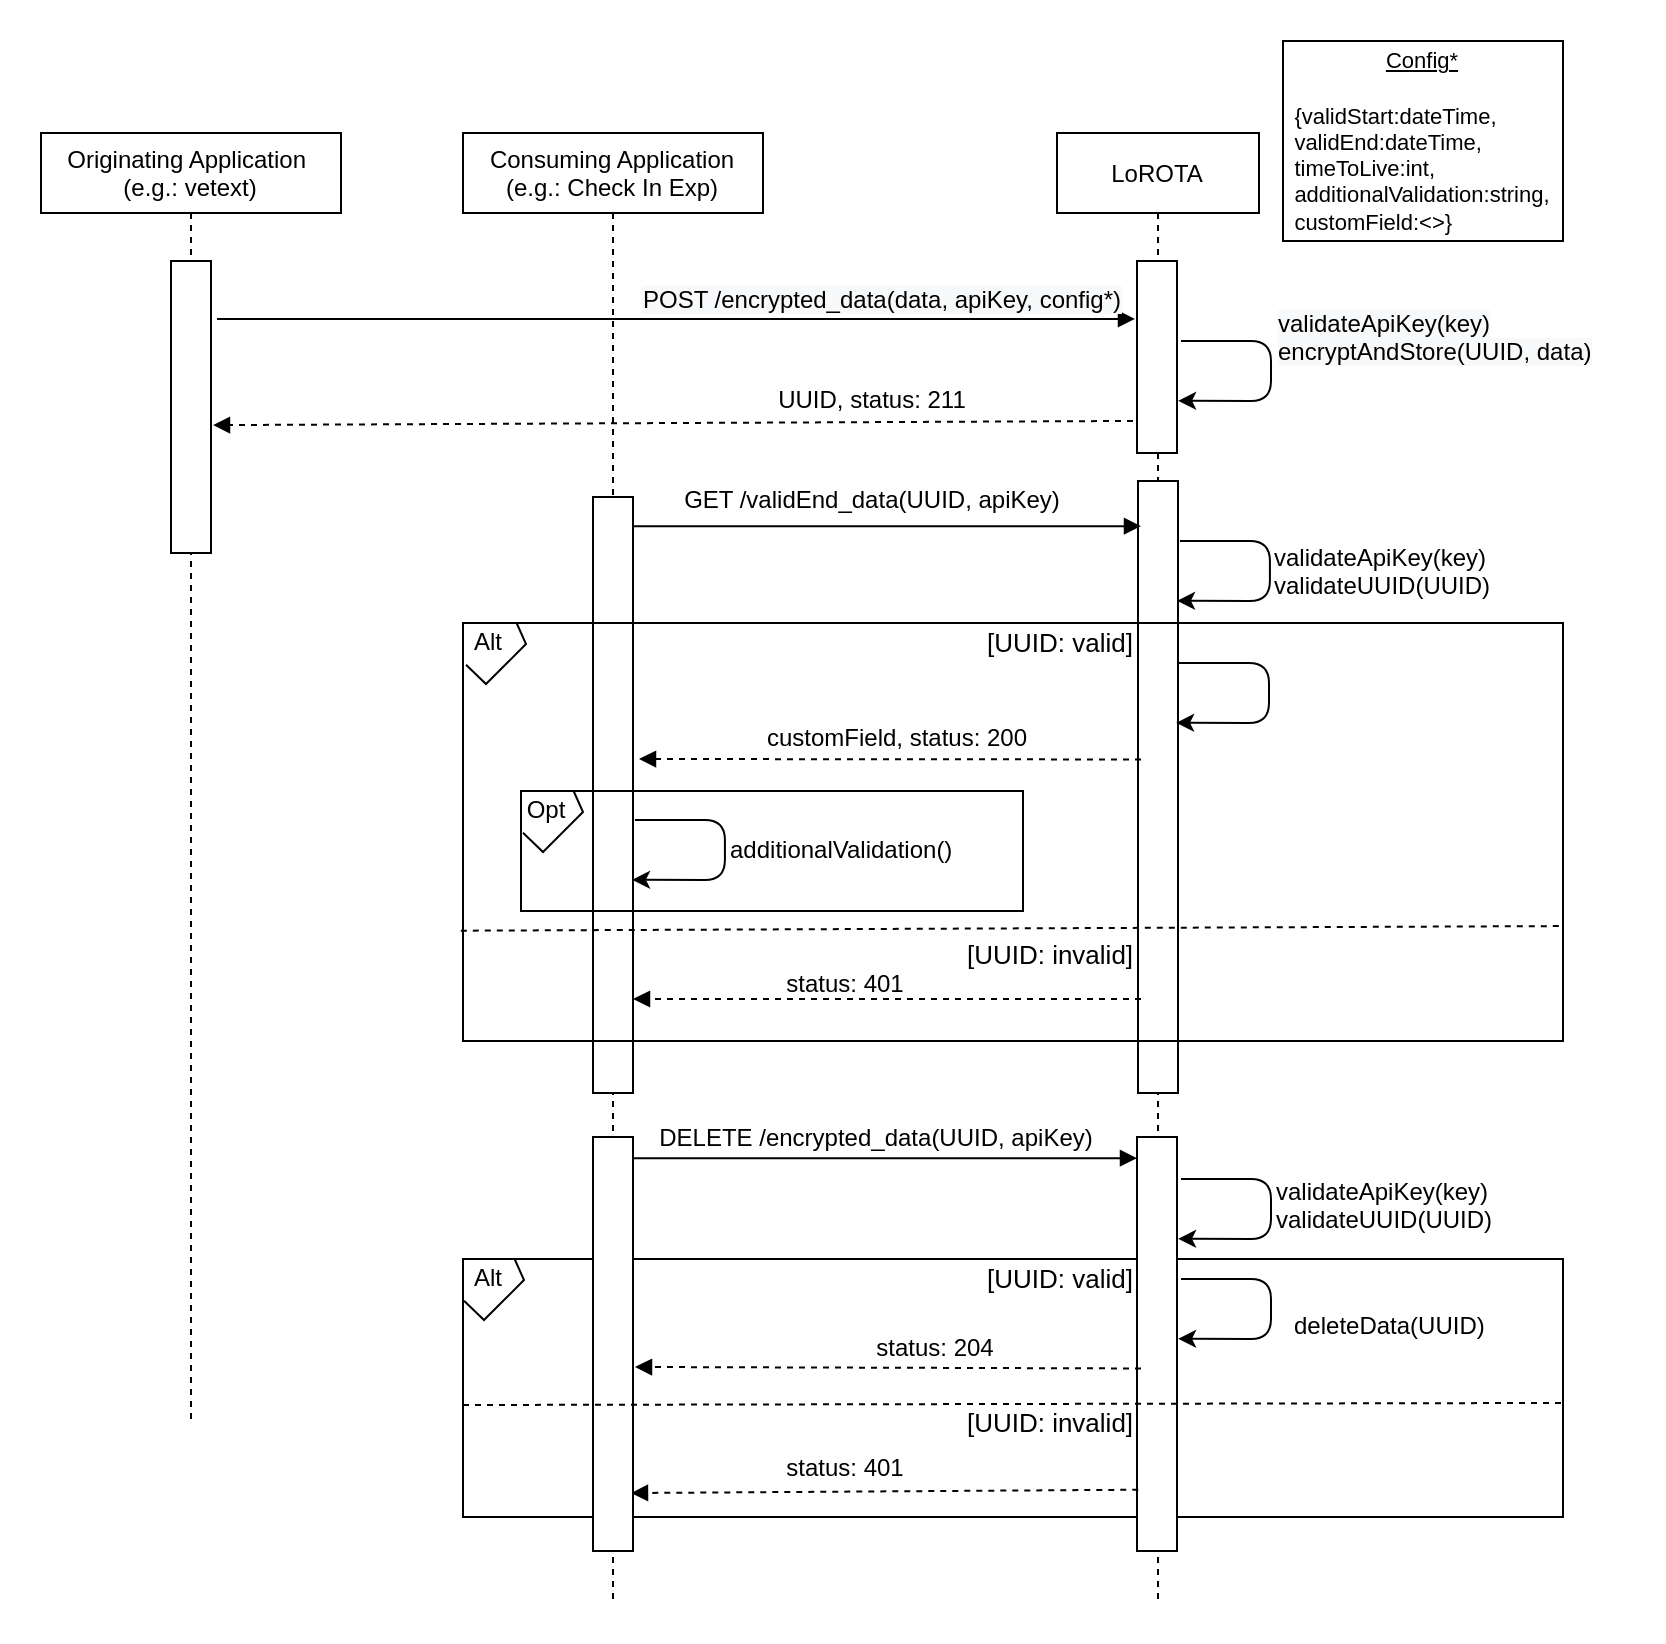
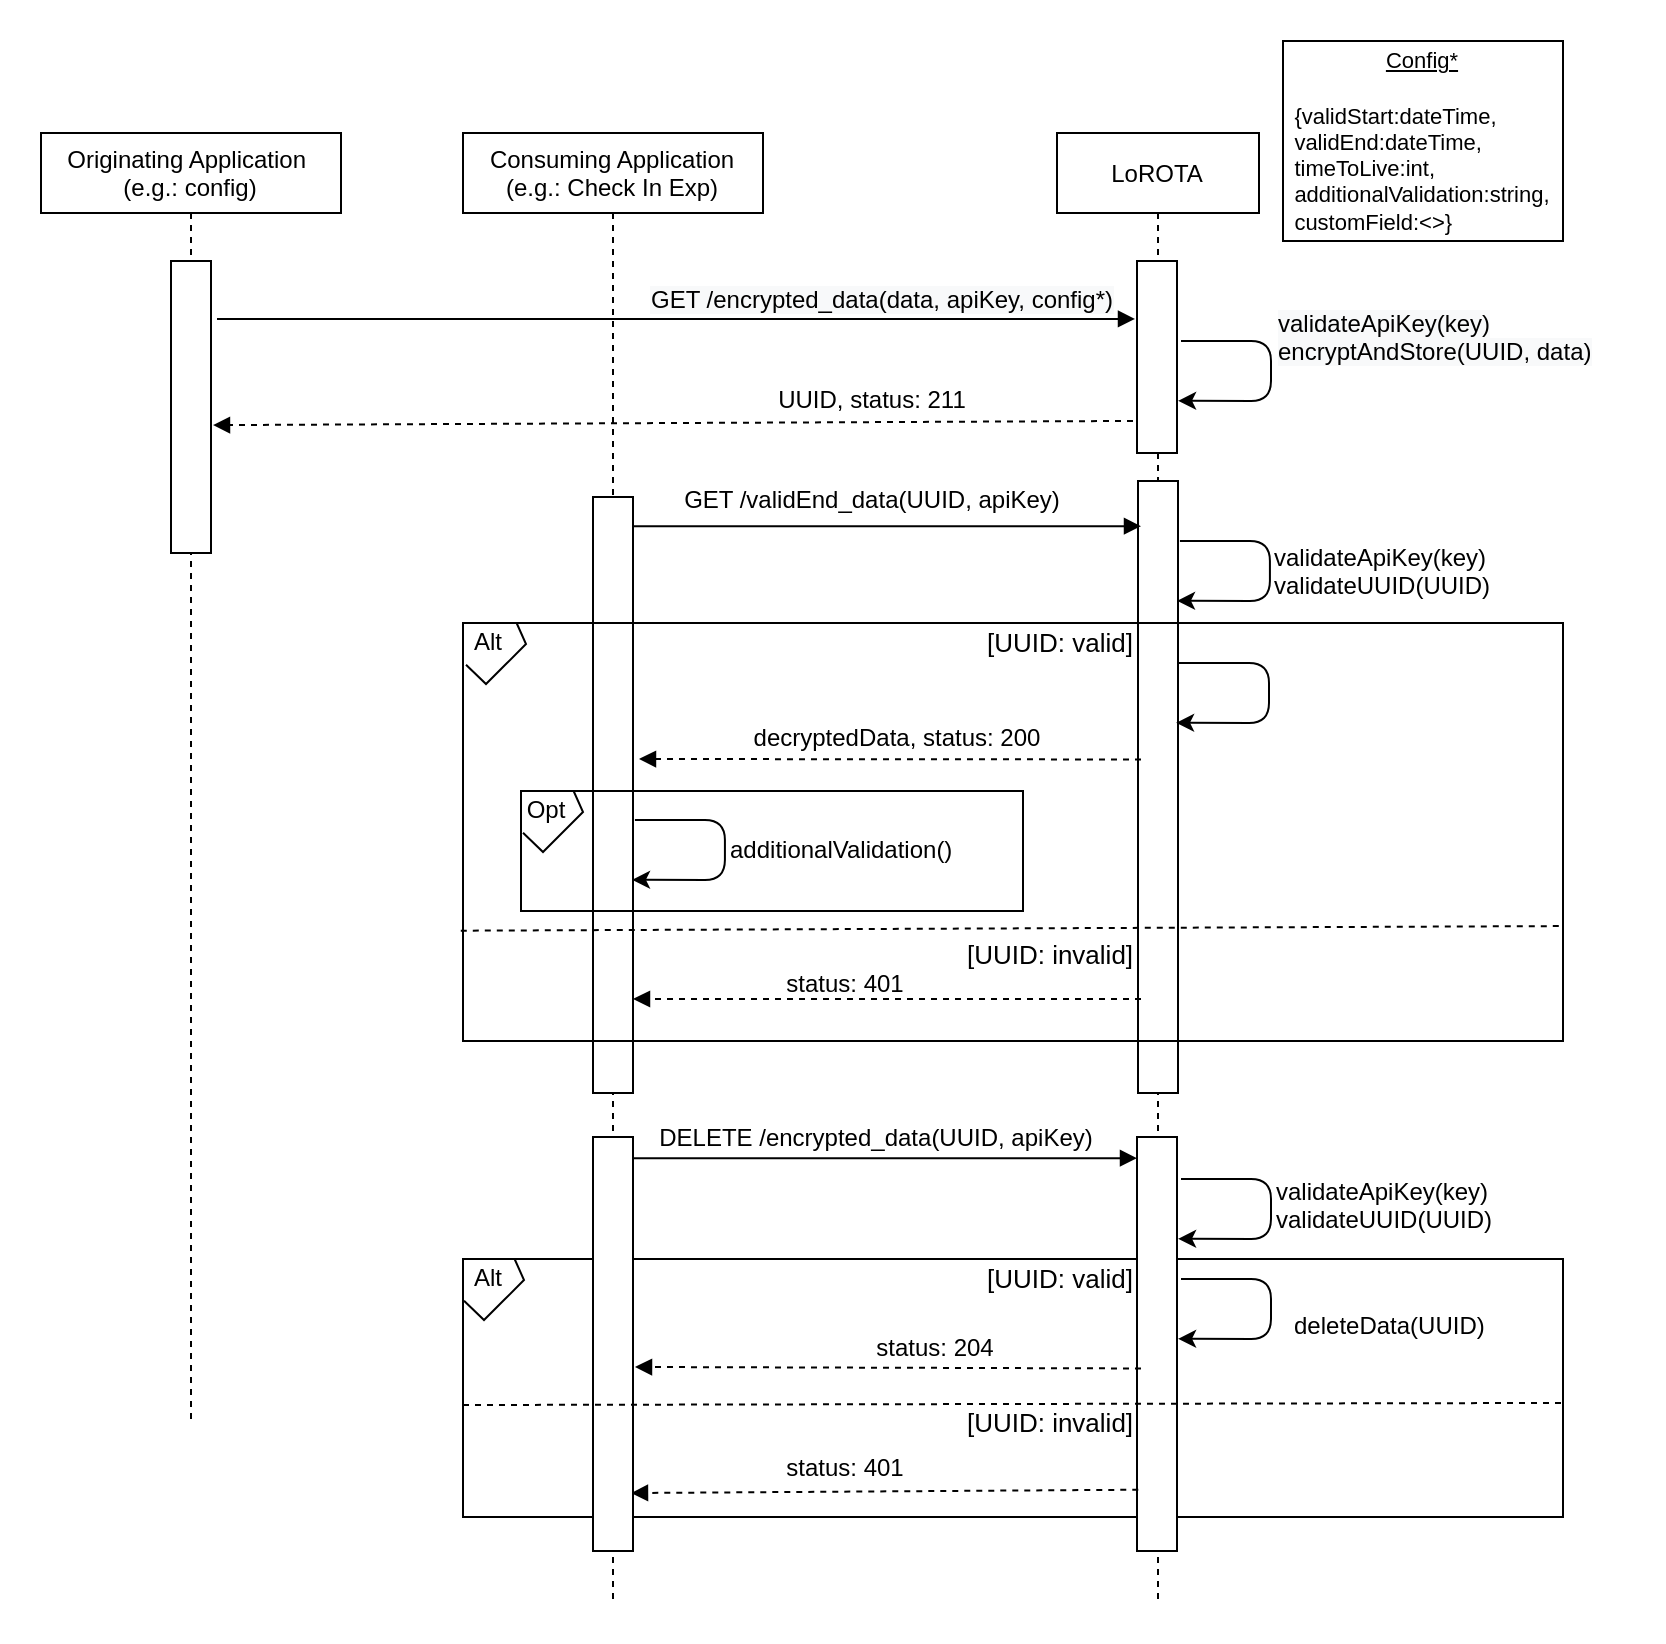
(190, 160) -> (190, 160)
(883, 316) -> (883, 316)
(898, 739) -> (898, 739)
